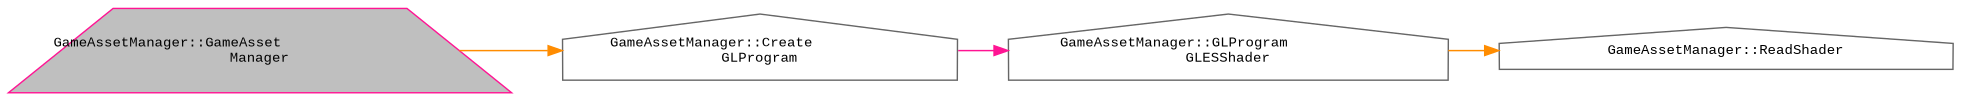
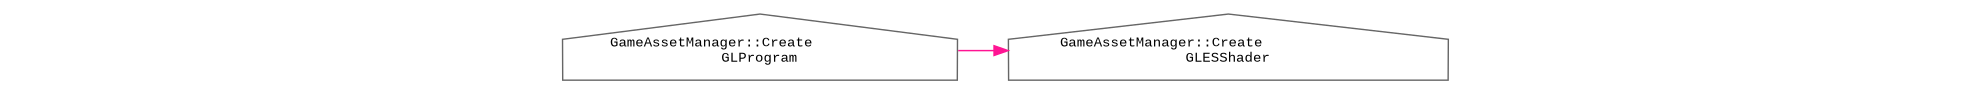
(260, 51) -> none
(1228, 51) -> (1228, 51)
(1726, 51) -> none
